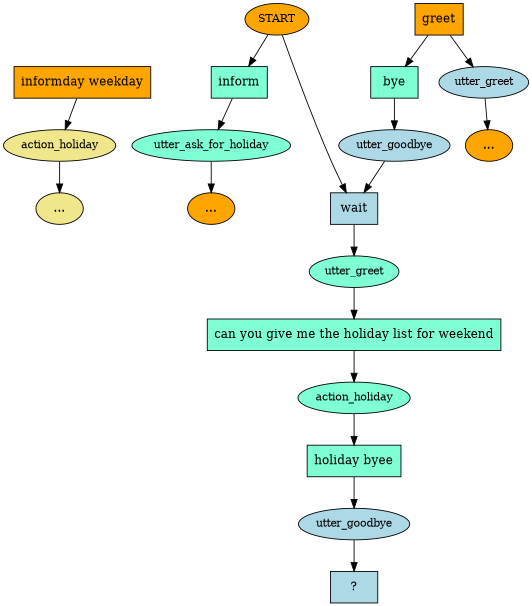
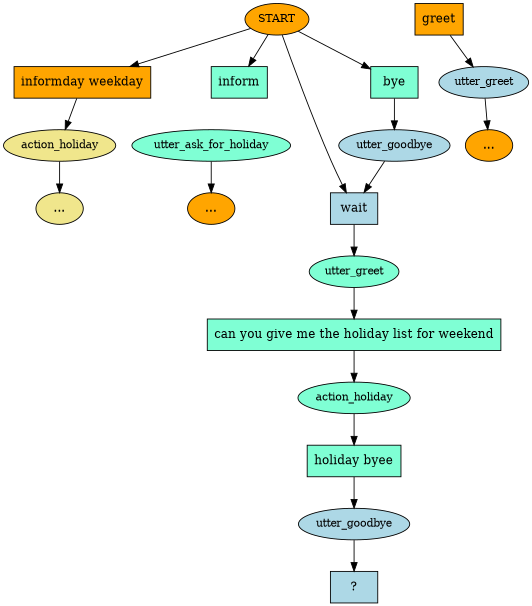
none -> (195, 46)
(419, 47) -> (330, 48)
(227, 110) -> none
